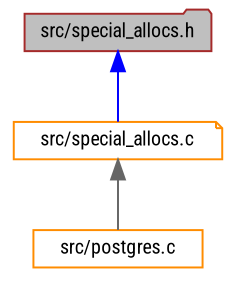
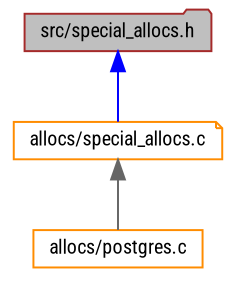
(118, 141) -> (118, 141)
(118, 249) -> (118, 249)
